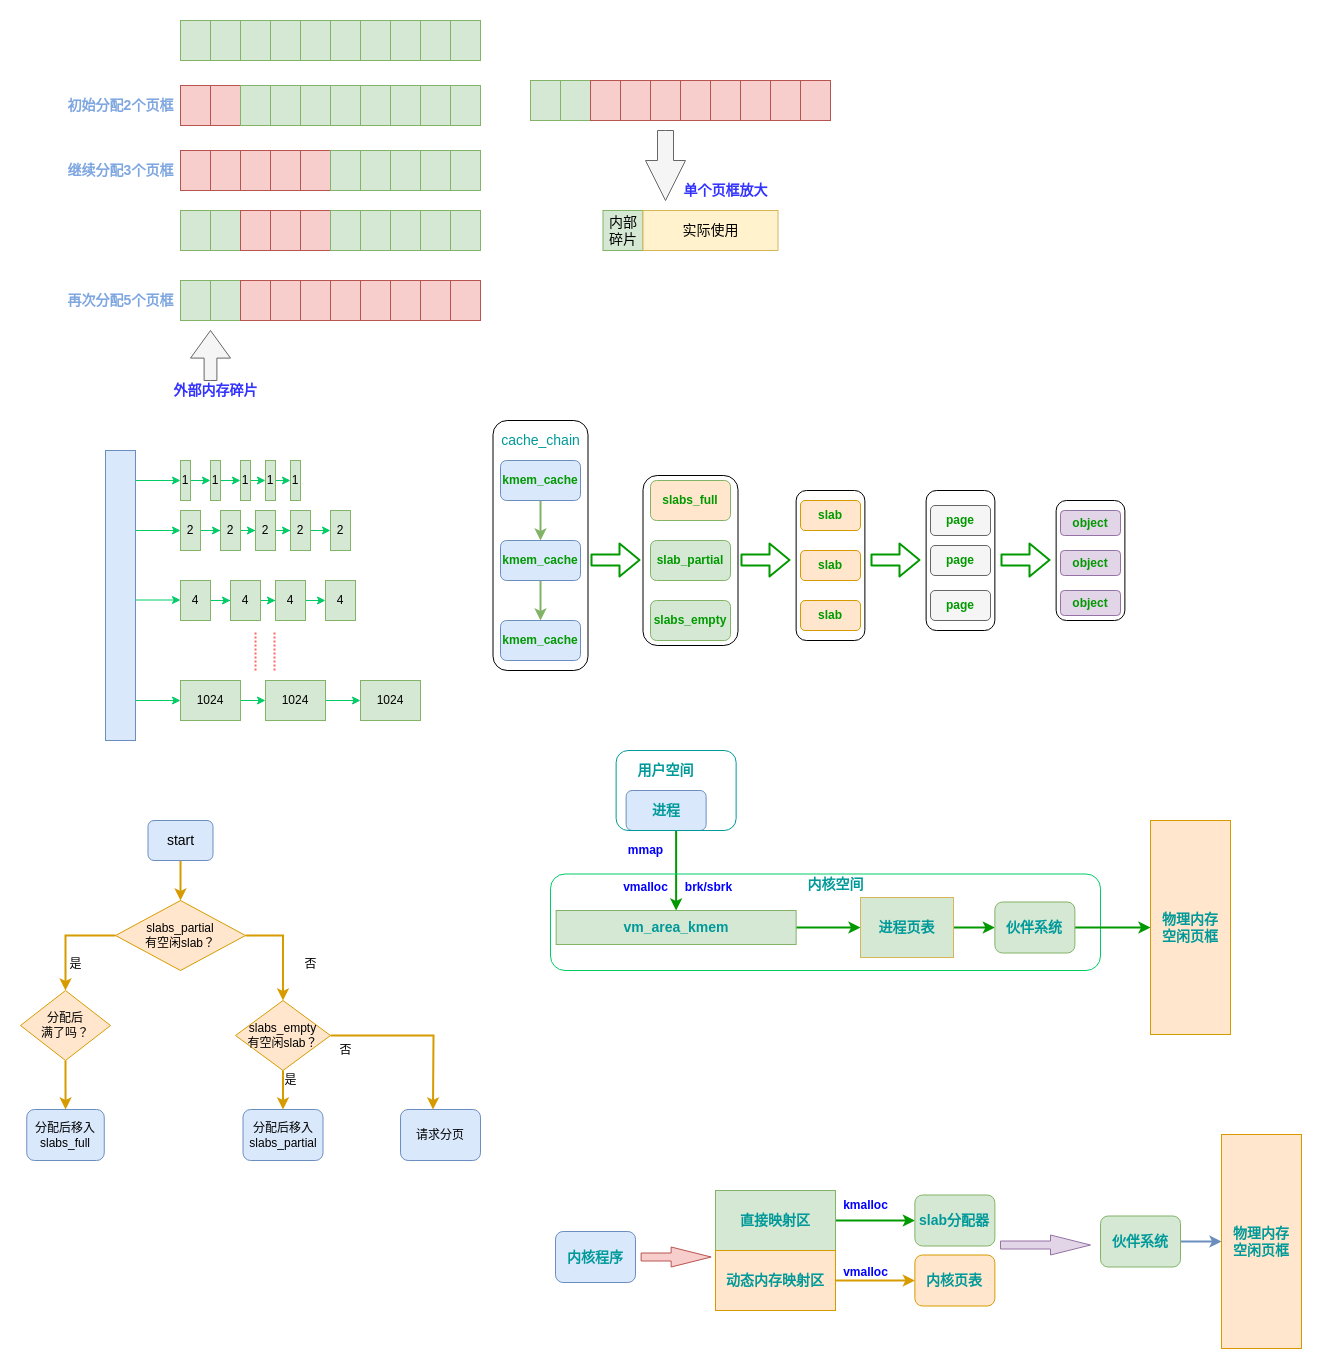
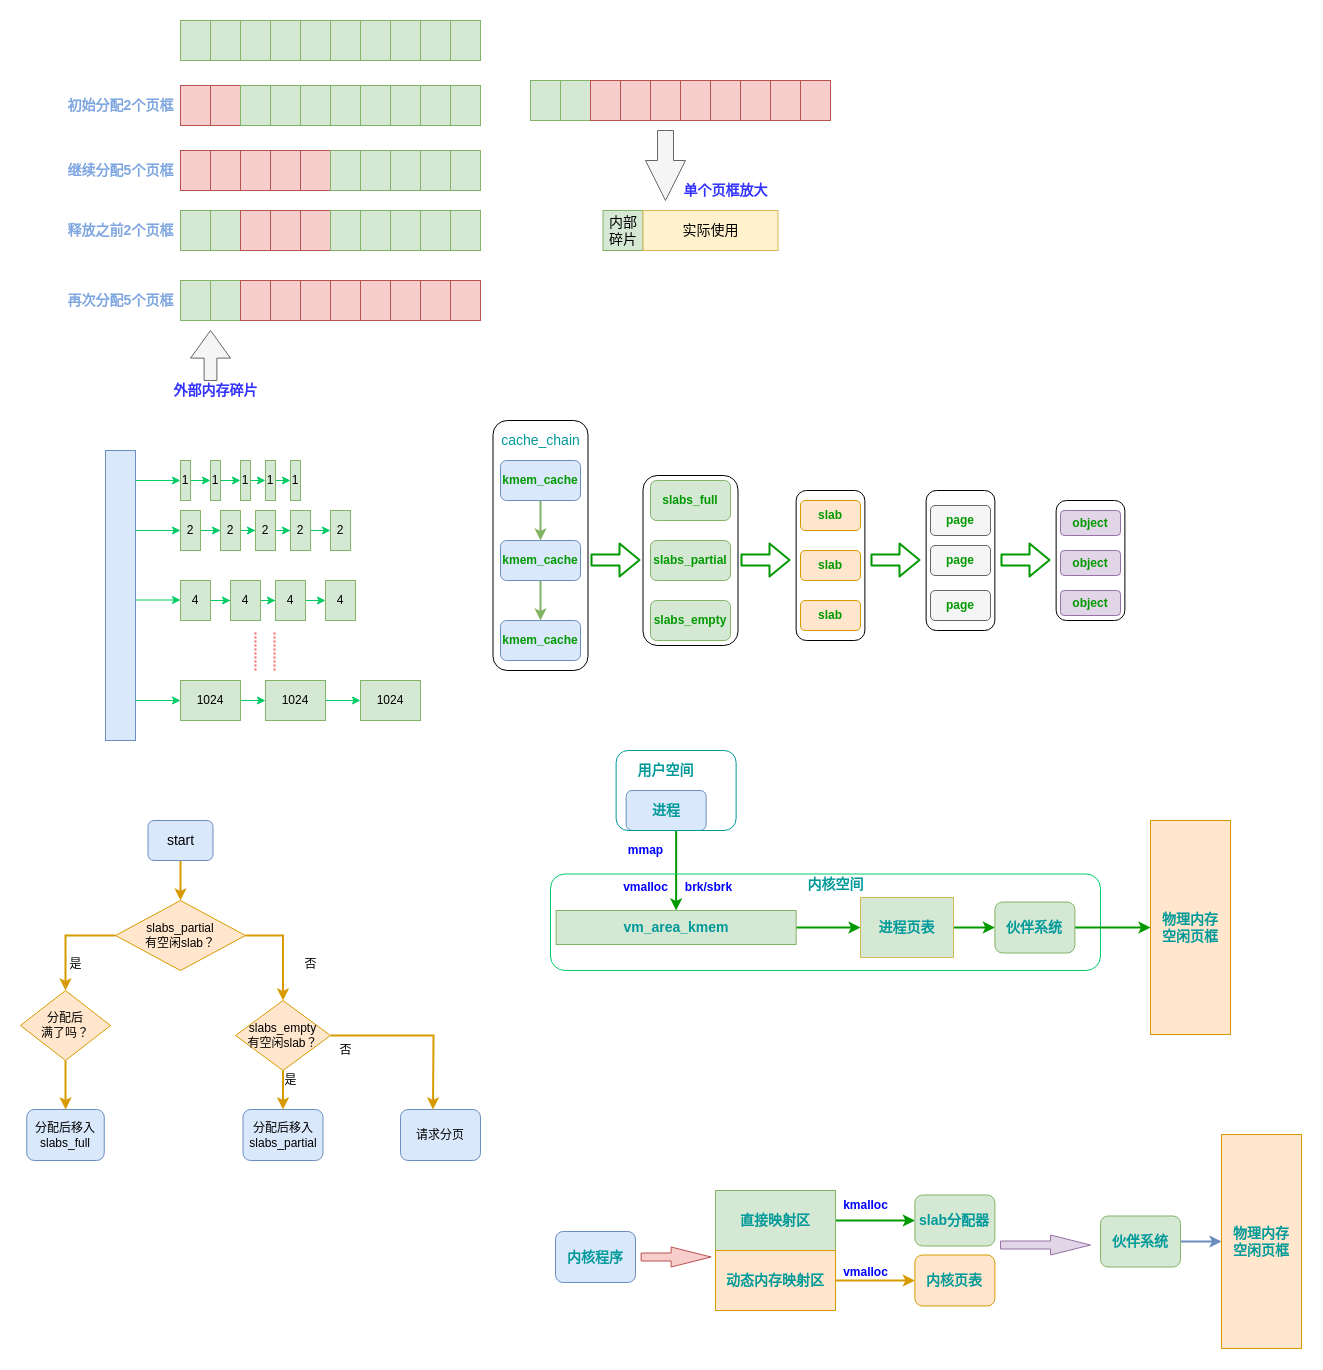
(121, 171) -> (121, 171)
none -> (121, 231)
(691, 501) -> (691, 501)
(691, 561) -> (691, 561)
